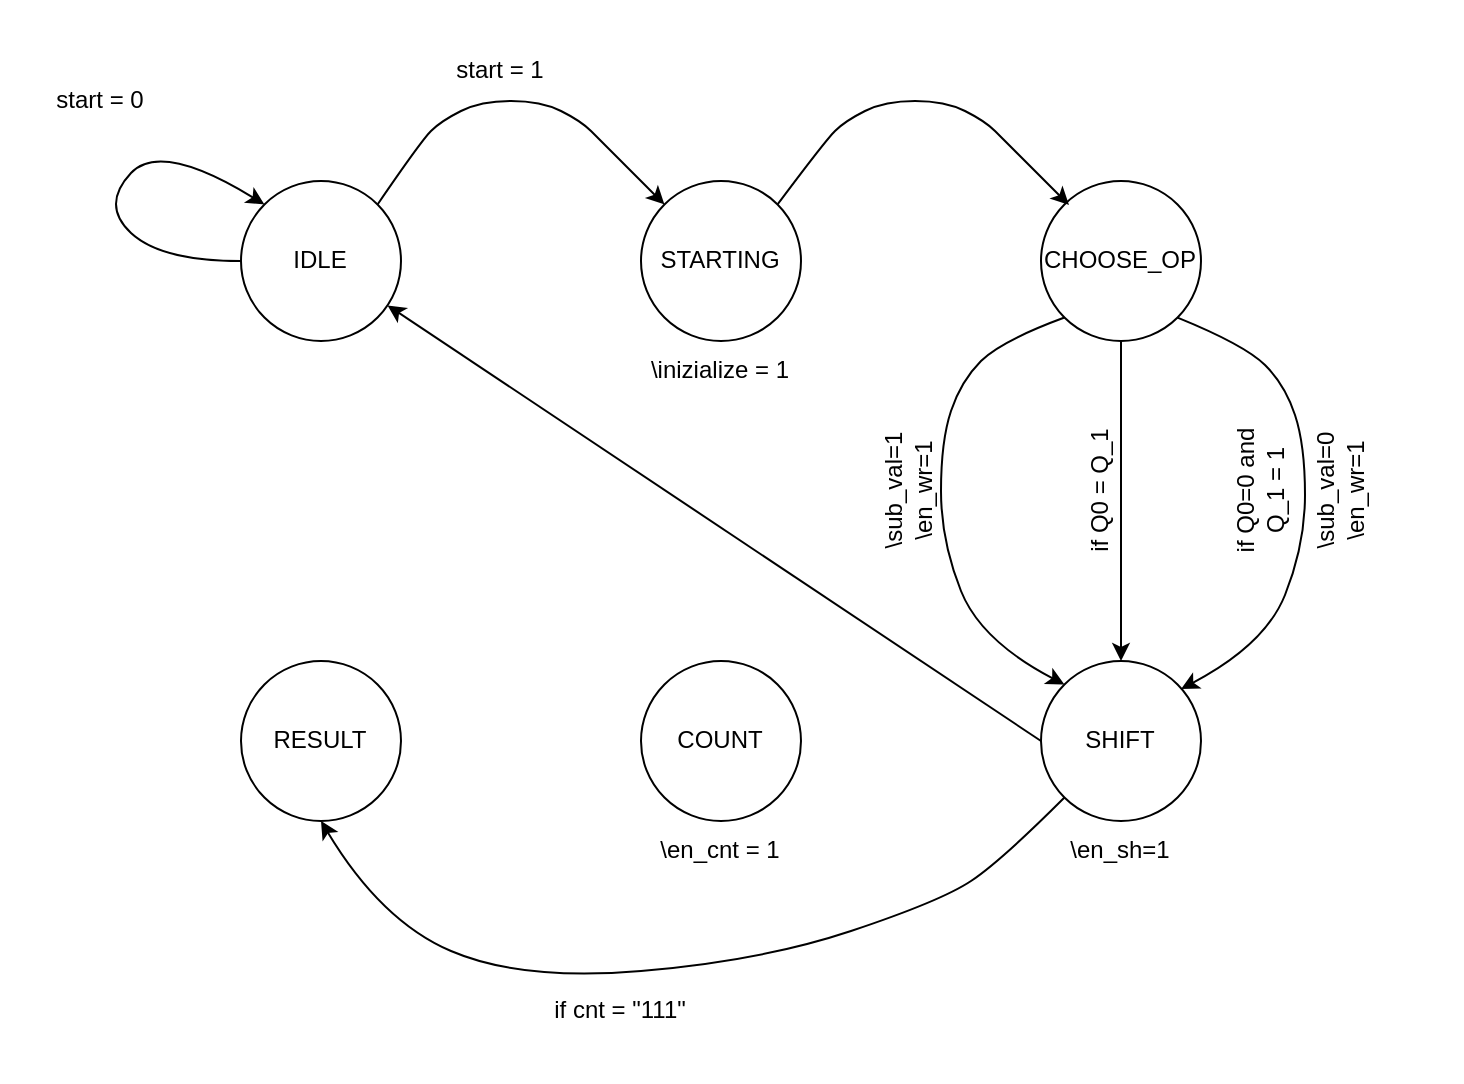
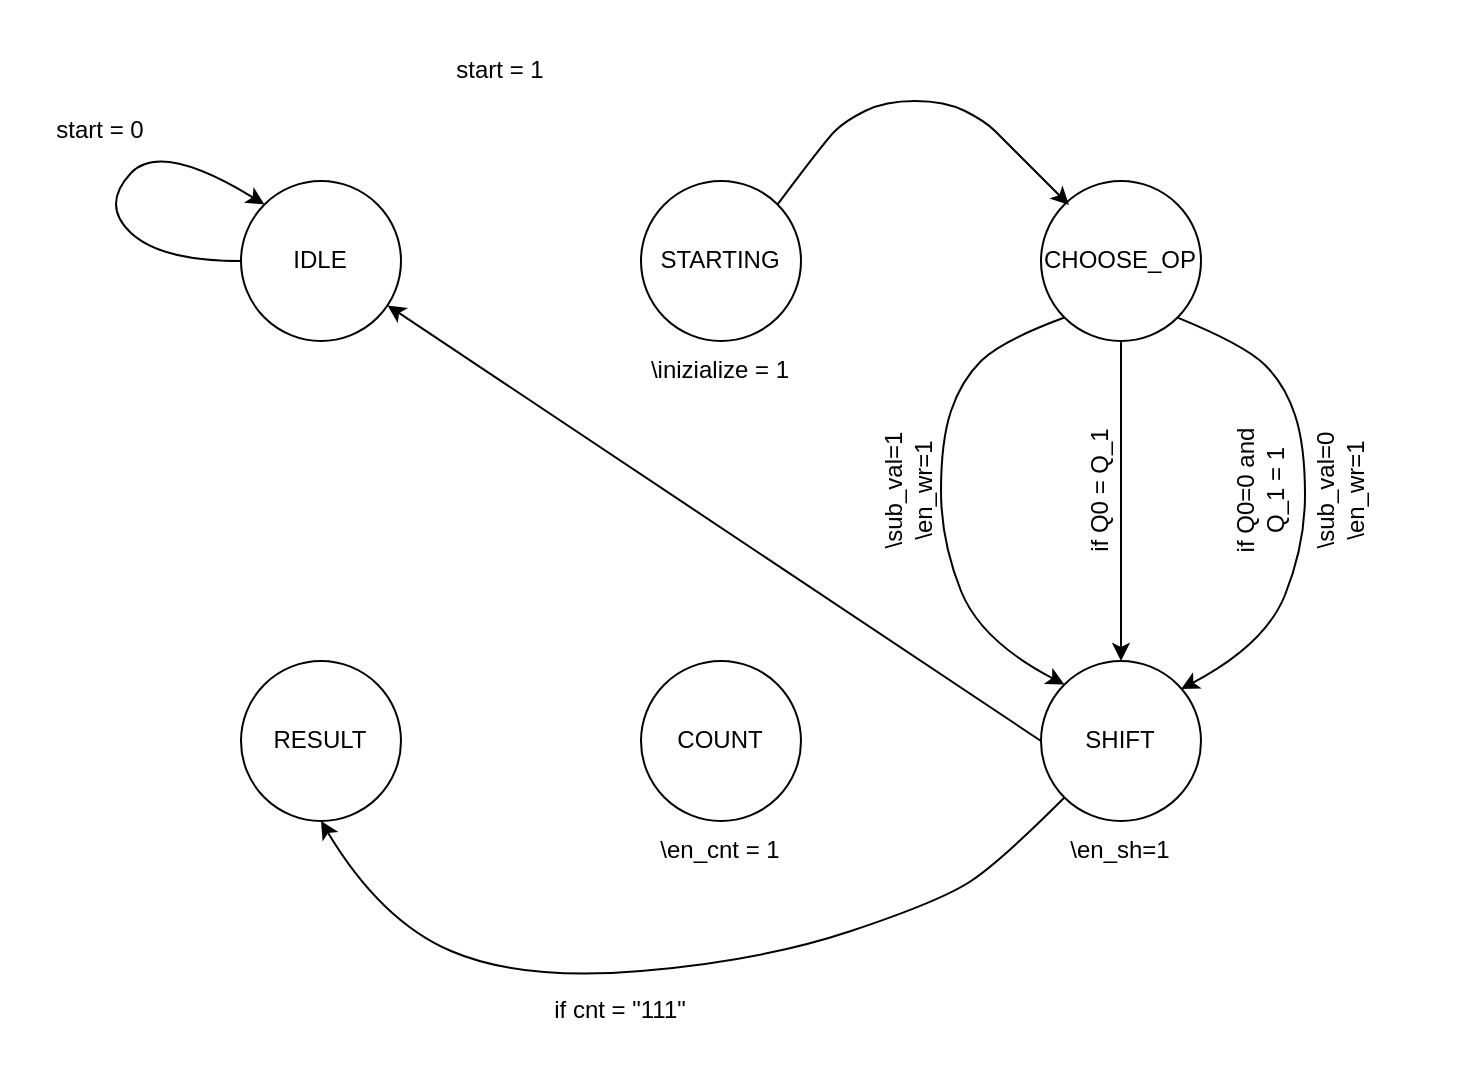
(101, 101) -> (101, 131)
(511, 101) -> none
